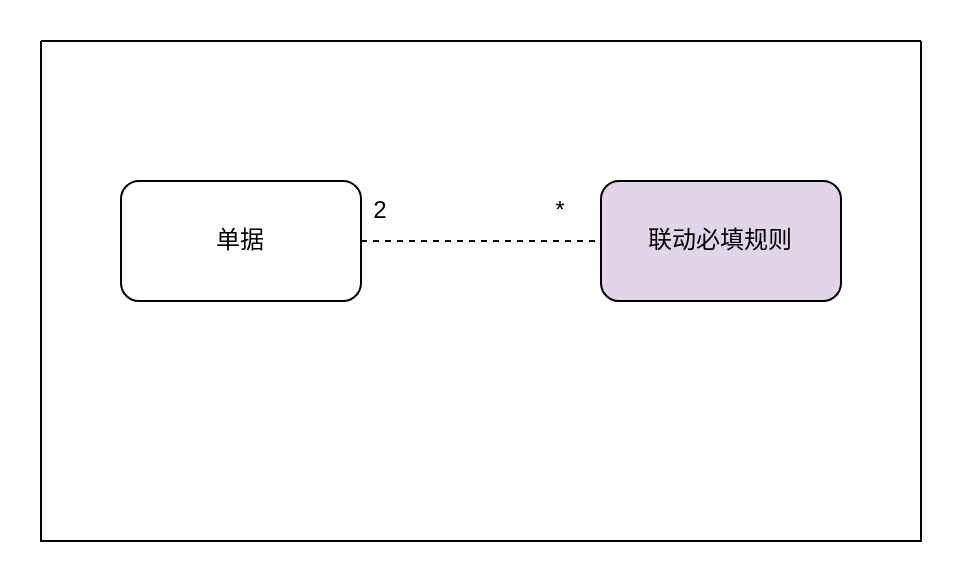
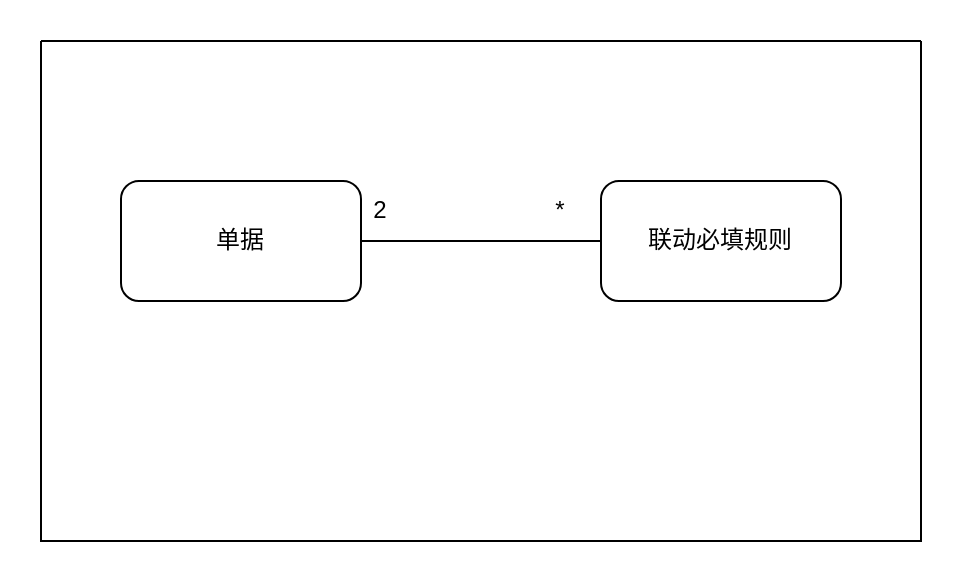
(482, 241) -> (482, 241)
(721, 241) -> (721, 241)
